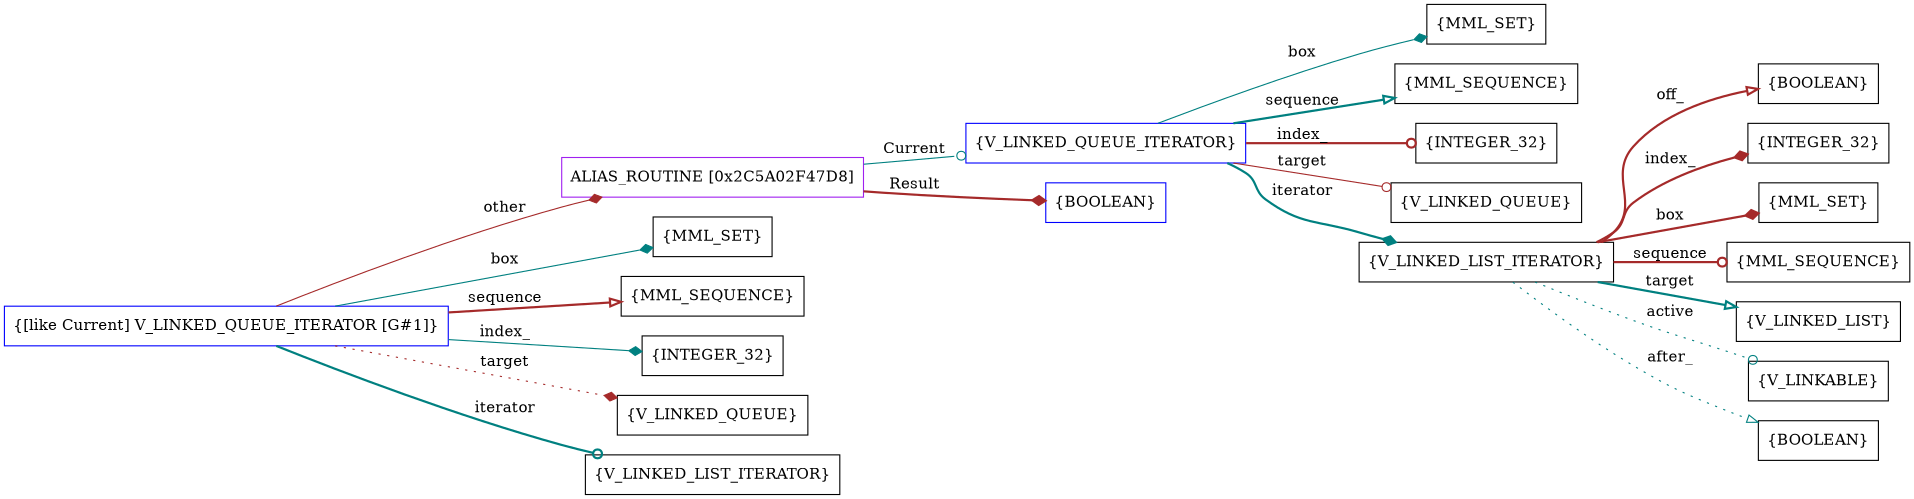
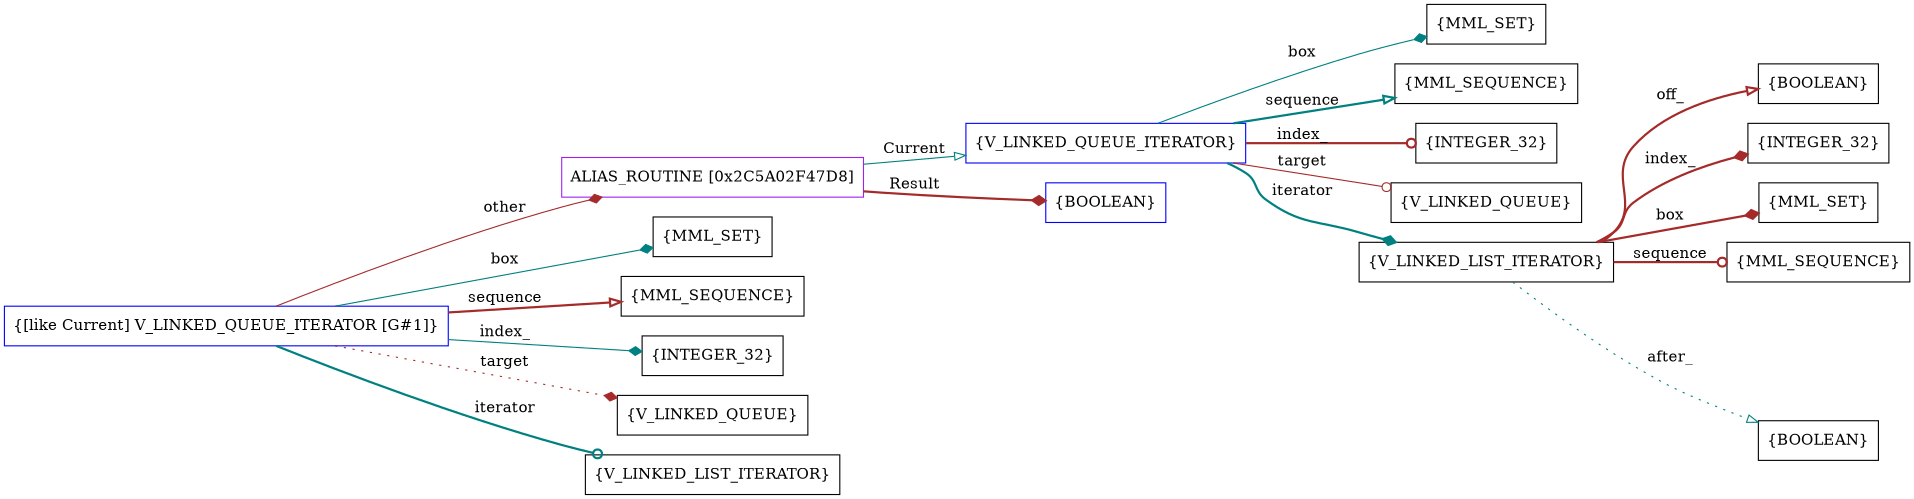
(909, 160) -> (909, 160)
(1818, 322) -> none
(1818, 381) -> none
